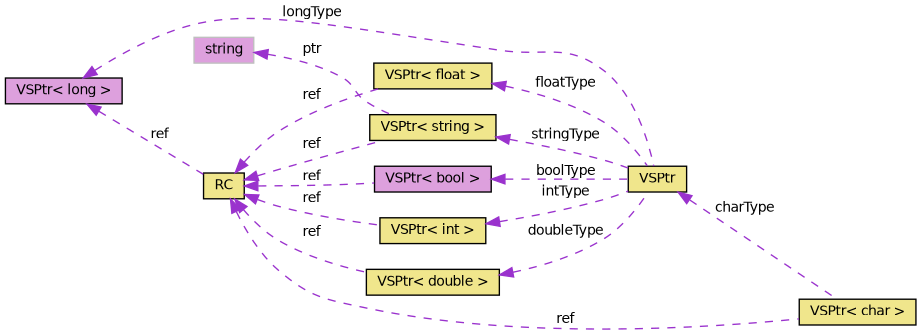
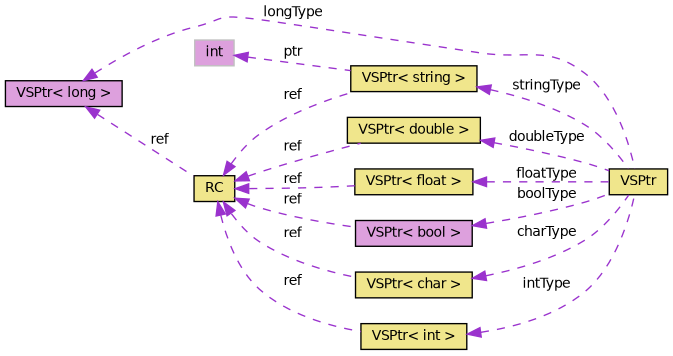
(224, 50) -> (214, 53)
(763, 249) -> (566, 250)
